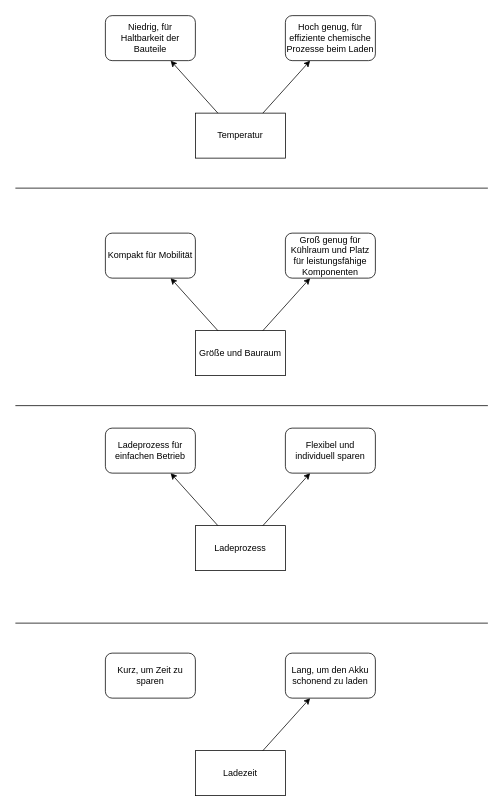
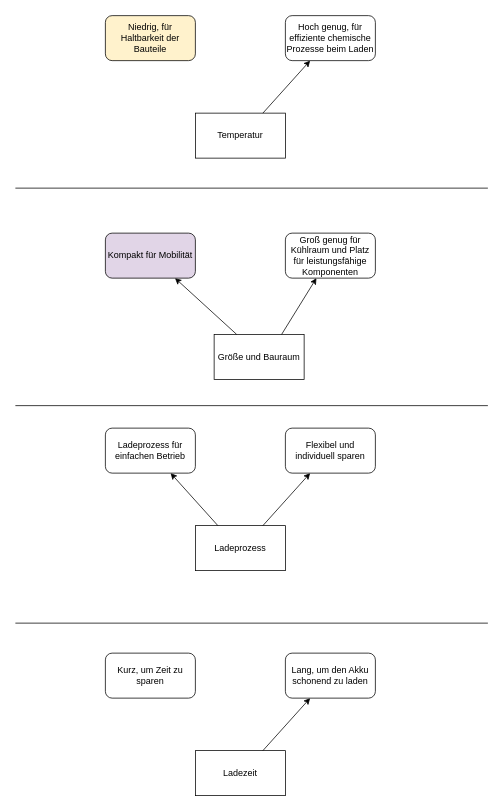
(150, 38) -> (150, 38)
(196, 89) -> none
(150, 255) -> (150, 255)
(240, 353) -> (259, 357)
